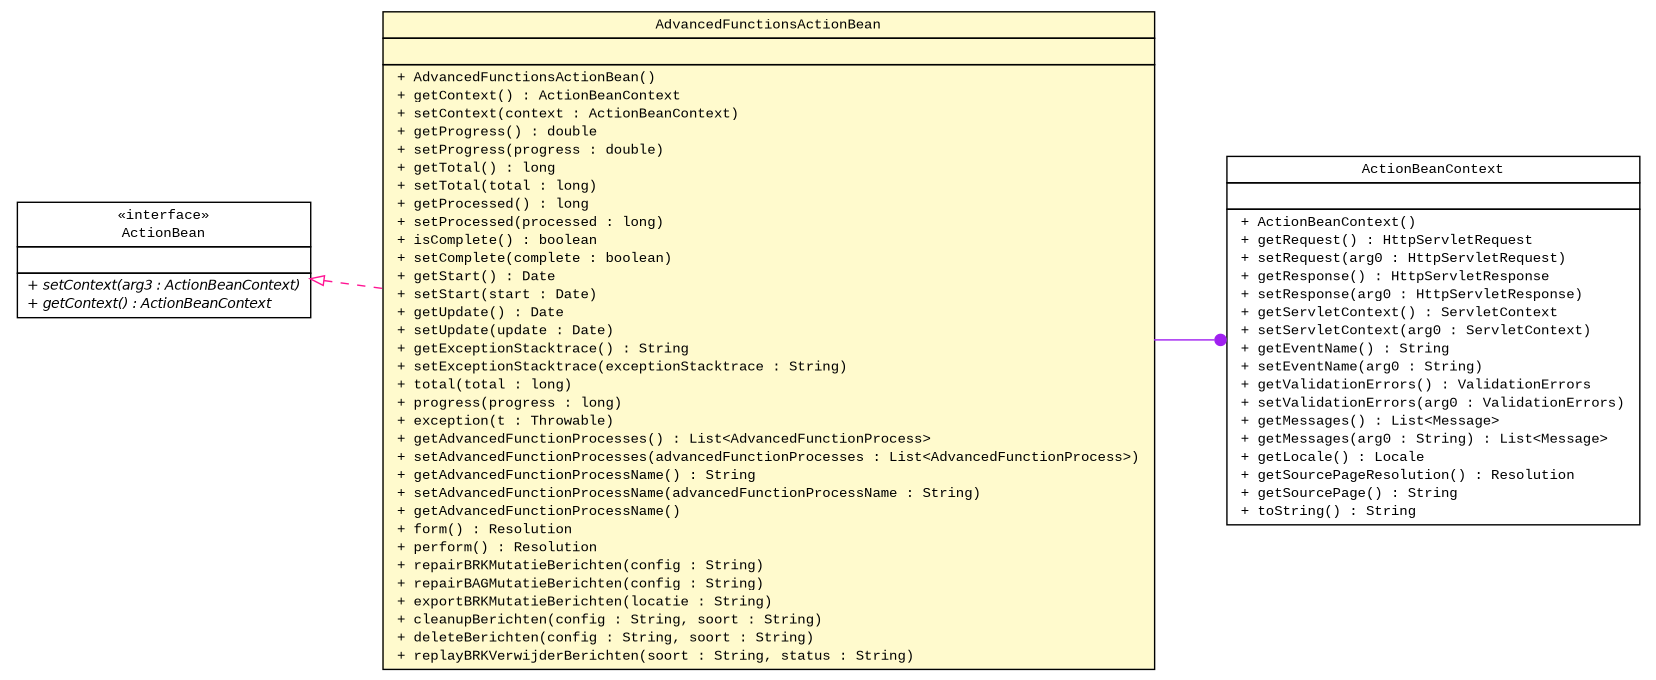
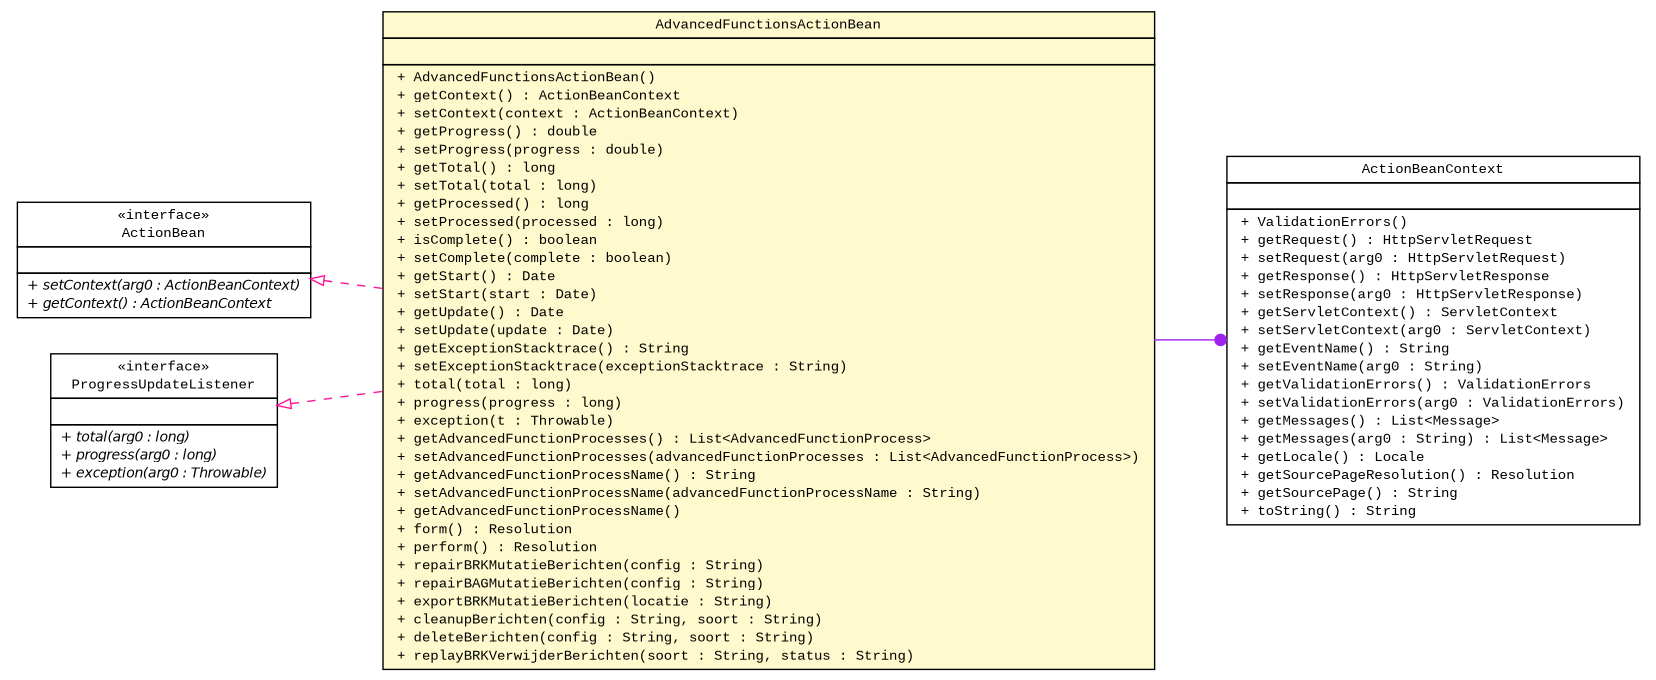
(1329, 222) -> (1325, 222)
(164, 286) -> (164, 286)
none -> (163, 421)
